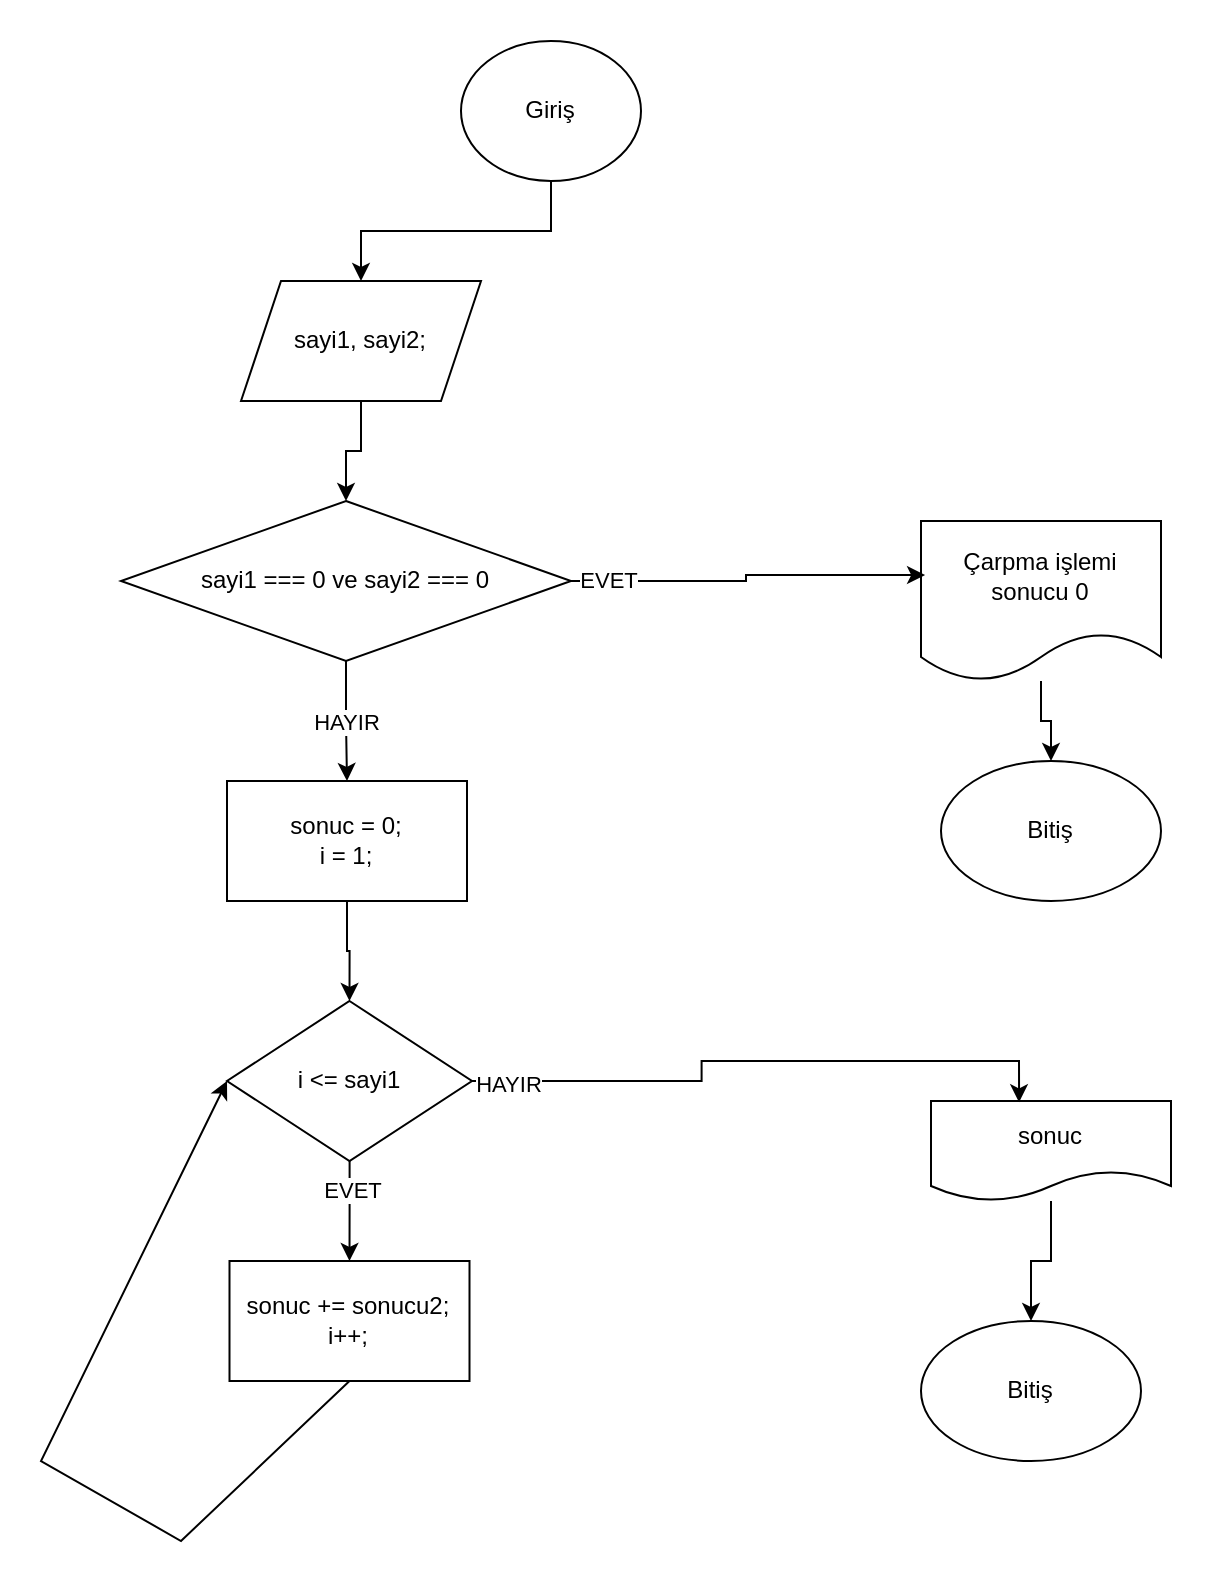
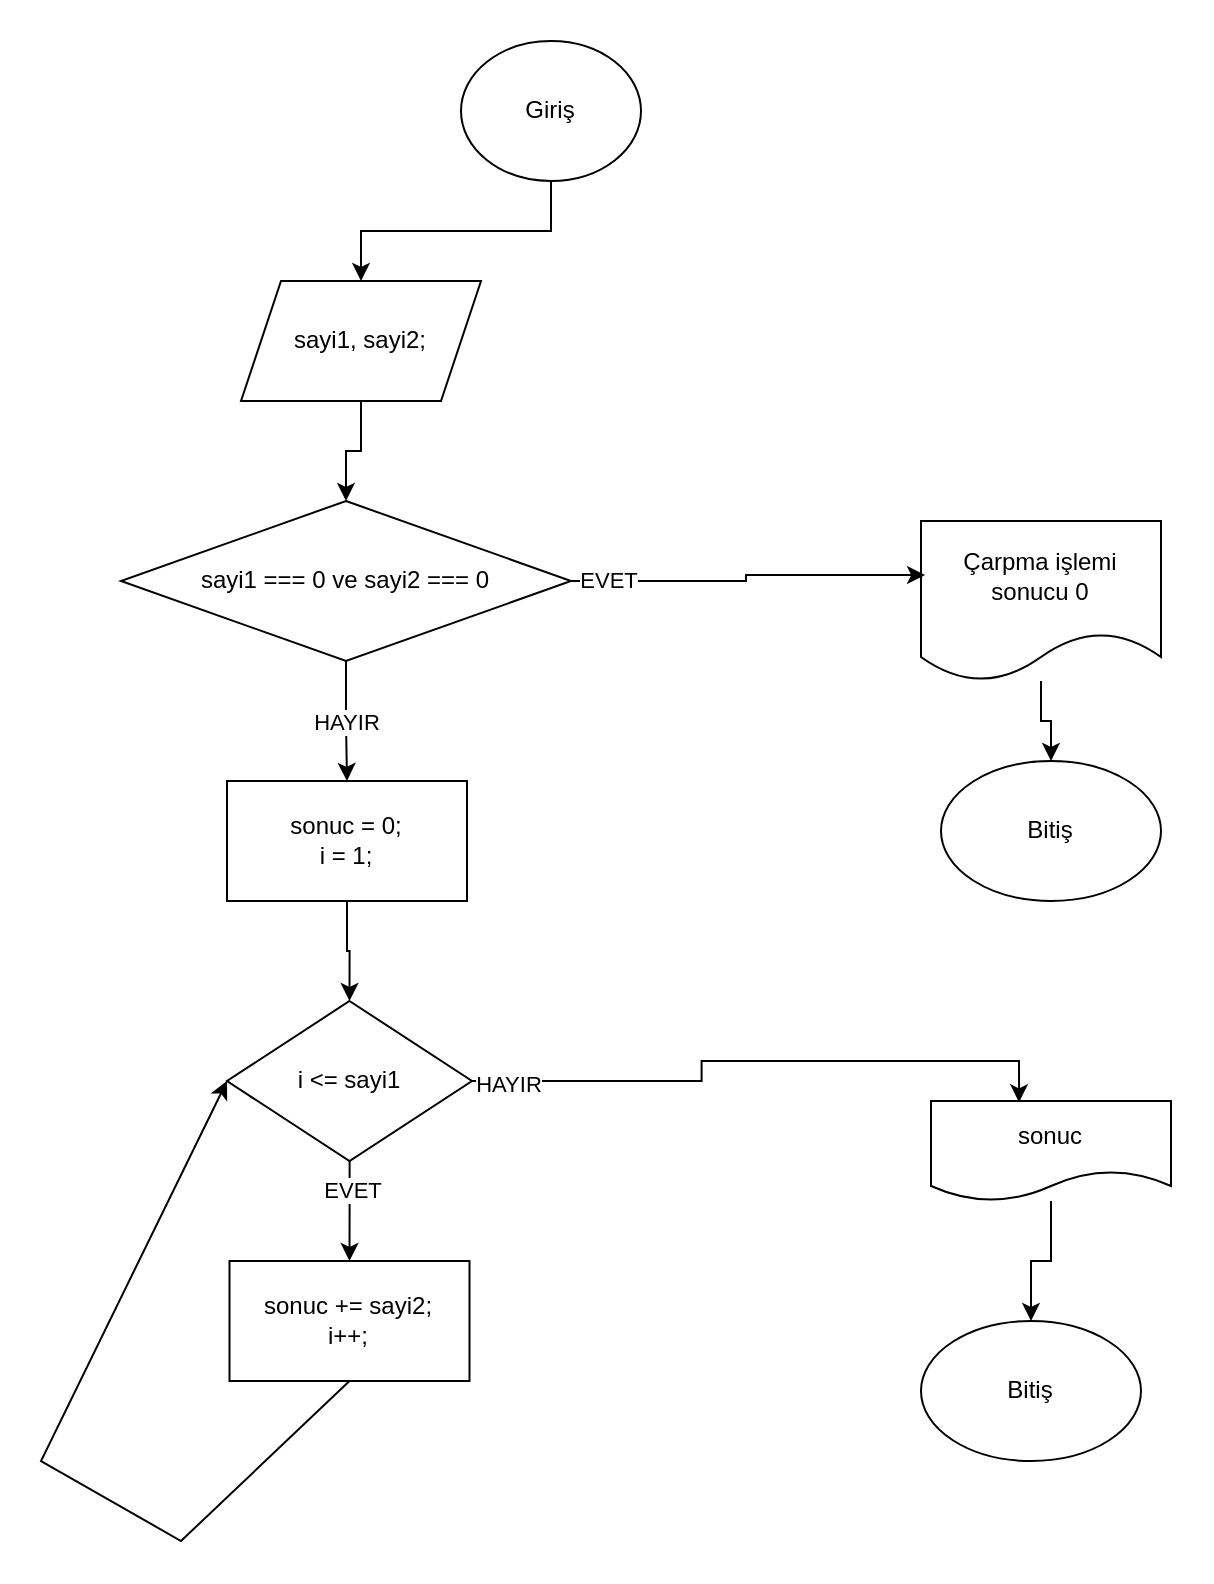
(349, 1321) -> (349, 1321)
